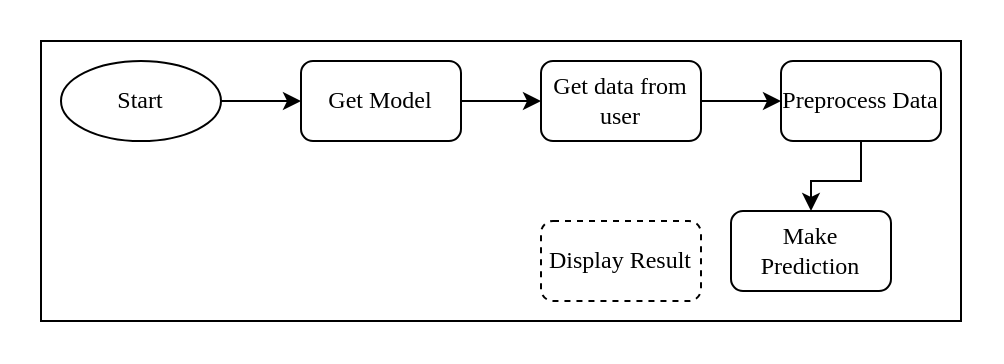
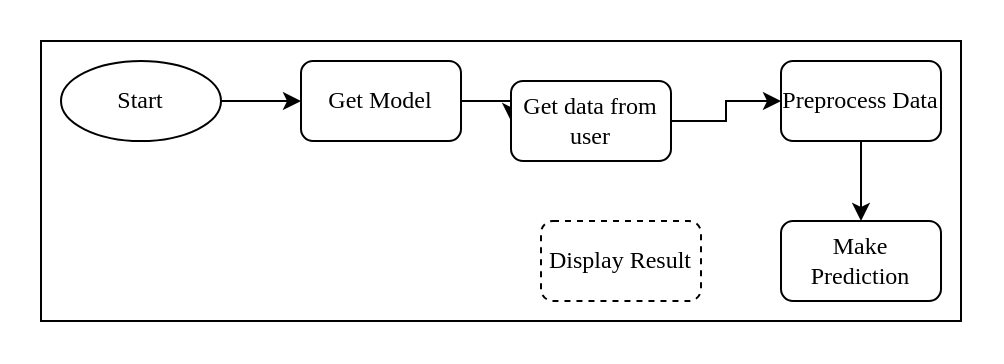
(621, 101) -> (591, 121)
(811, 251) -> (861, 261)
